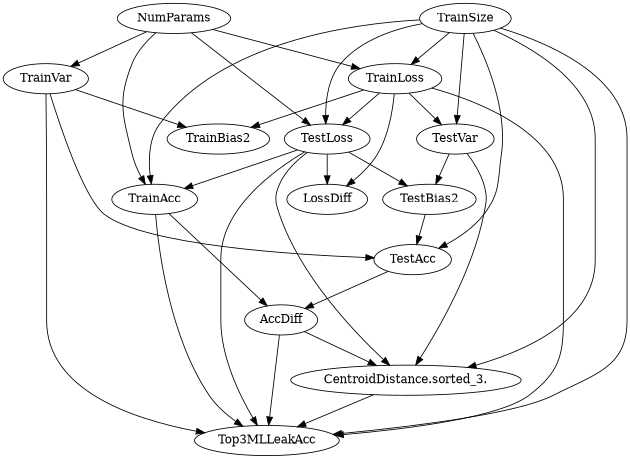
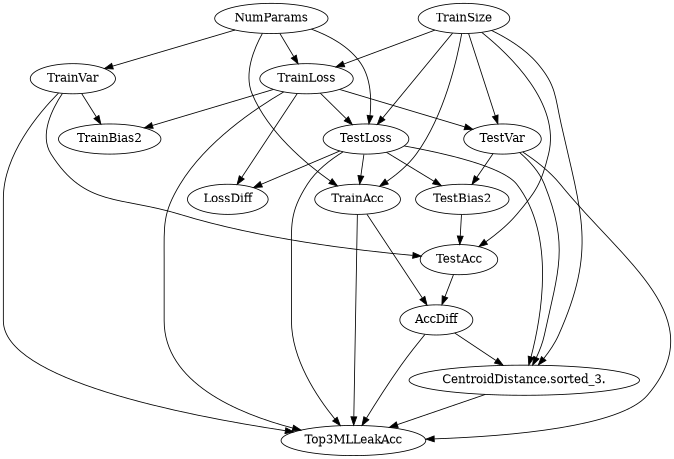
(627, 304) -> (667, 359)
